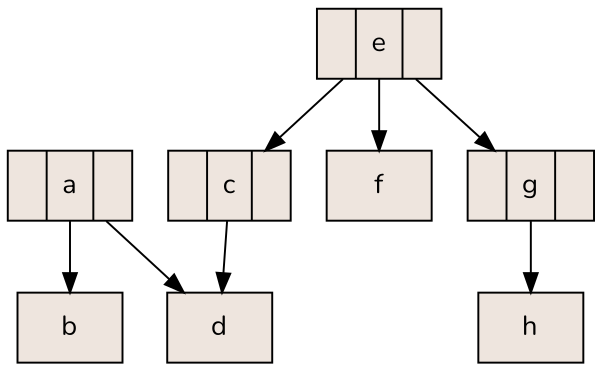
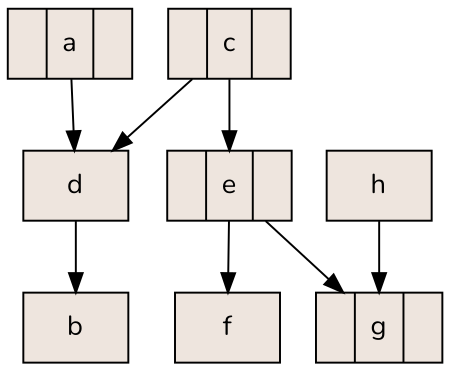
(311, 108) -> (229, 105)
(70, 247) -> (76, 247)
(531, 247) -> (379, 247)
